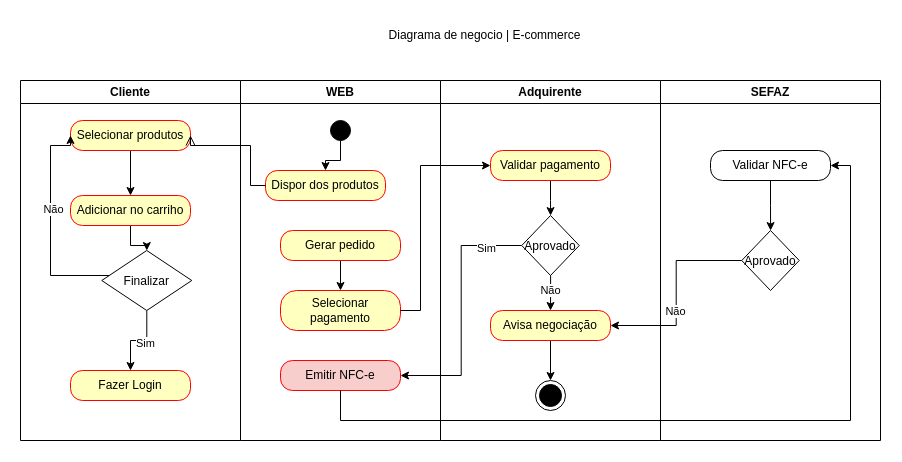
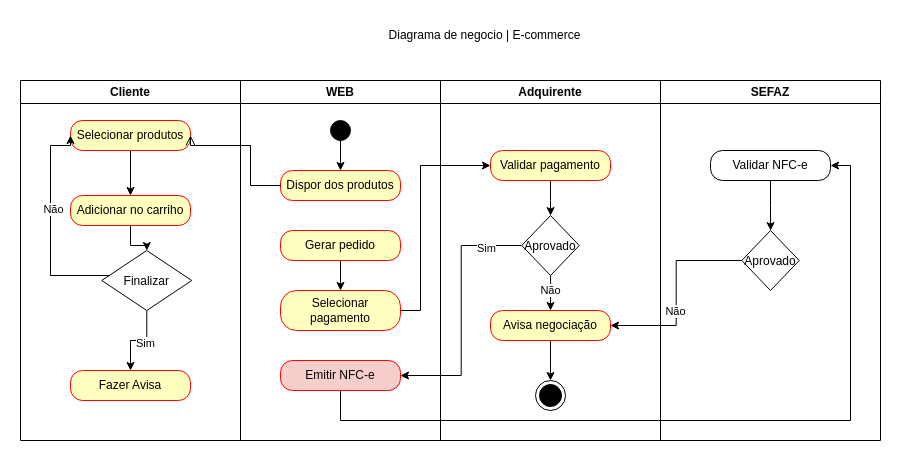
(326, 186) -> (341, 186)
(131, 386) -> (131, 386)
